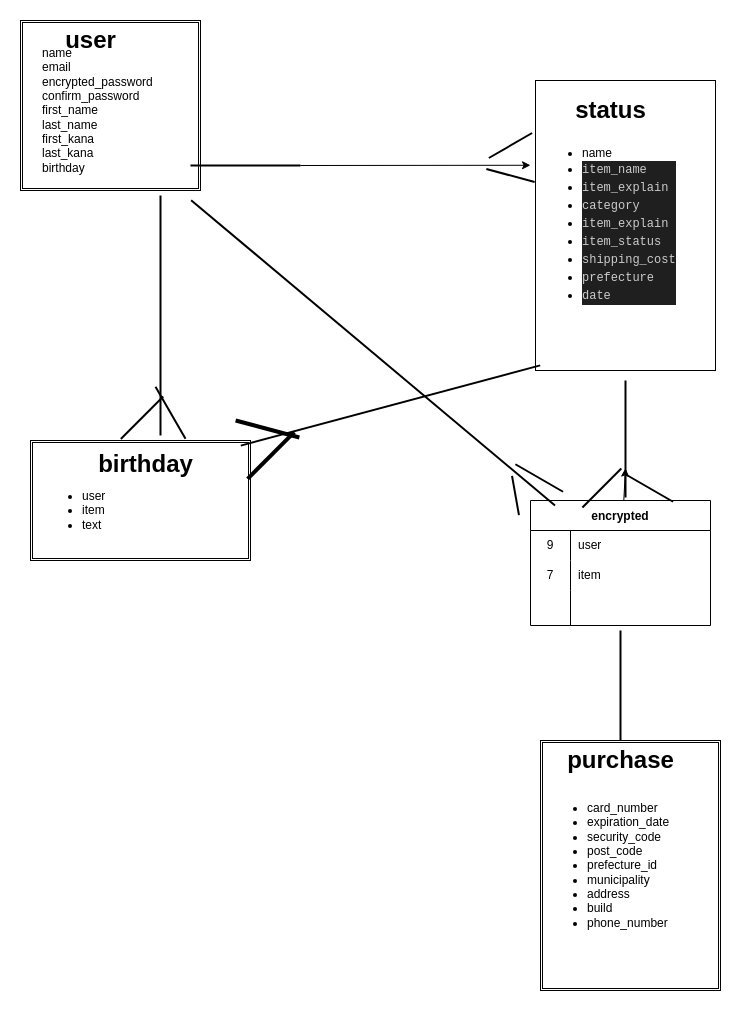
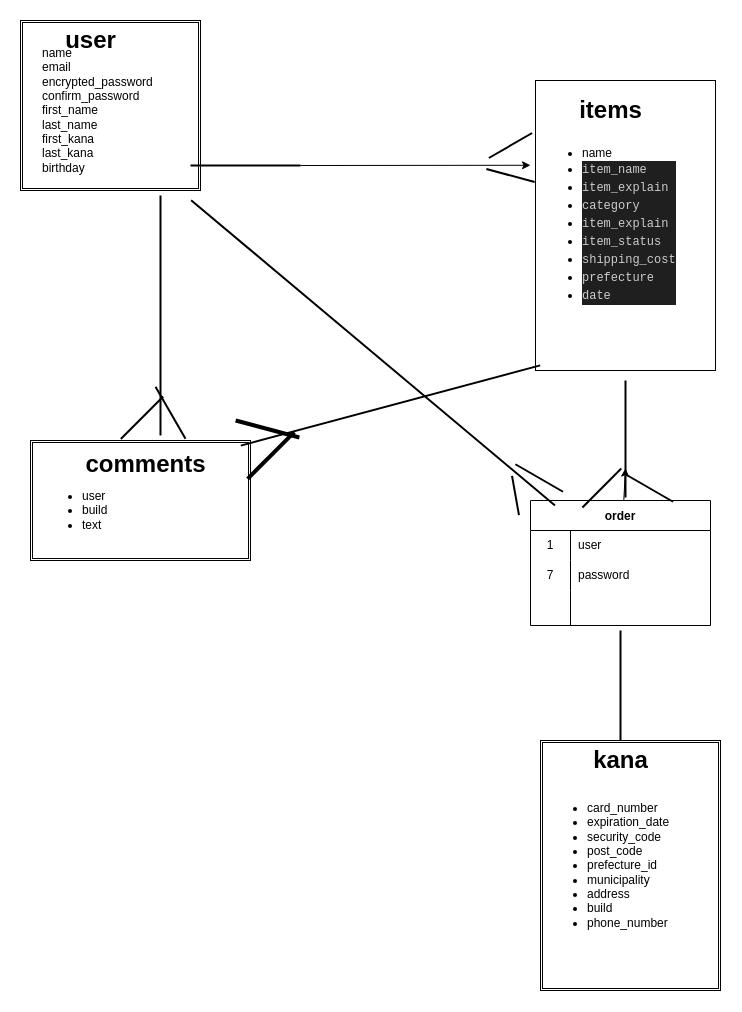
(611, 111) -> (611, 111)
(146, 465) -> (146, 465)
(56, 511) -> (56, 511)
(620, 516) -> (620, 516)
(551, 546) -> (551, 546)
(590, 576) -> (605, 576)
(621, 761) -> (621, 761)
